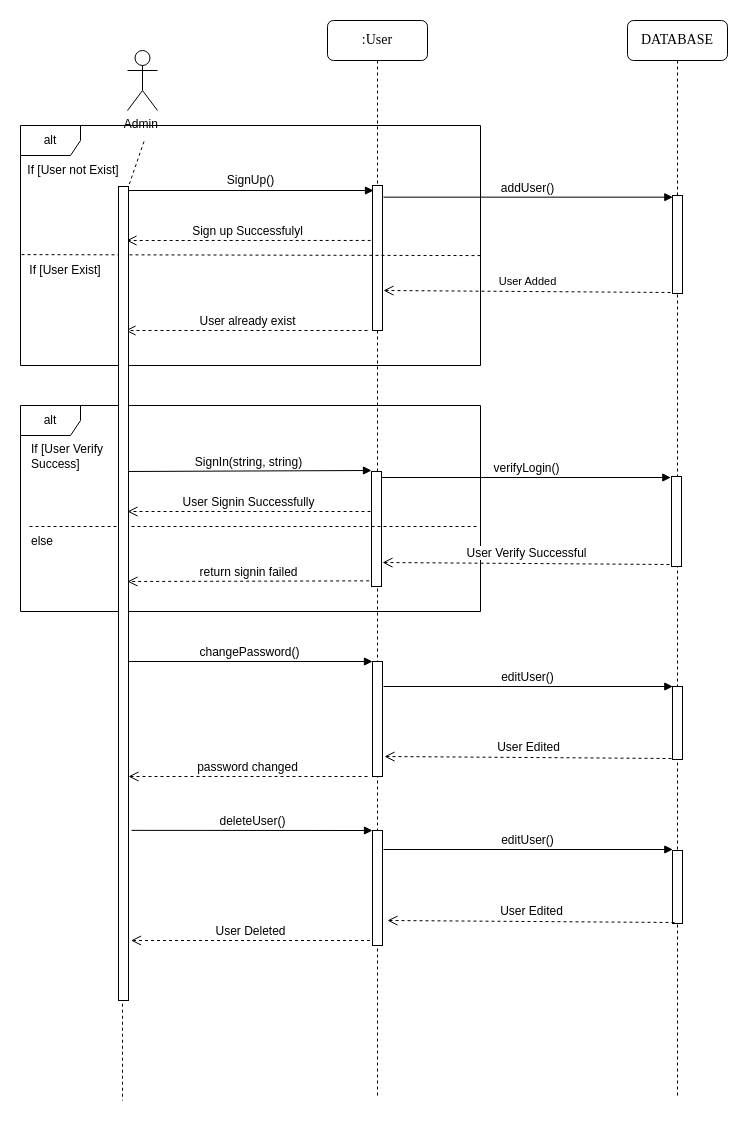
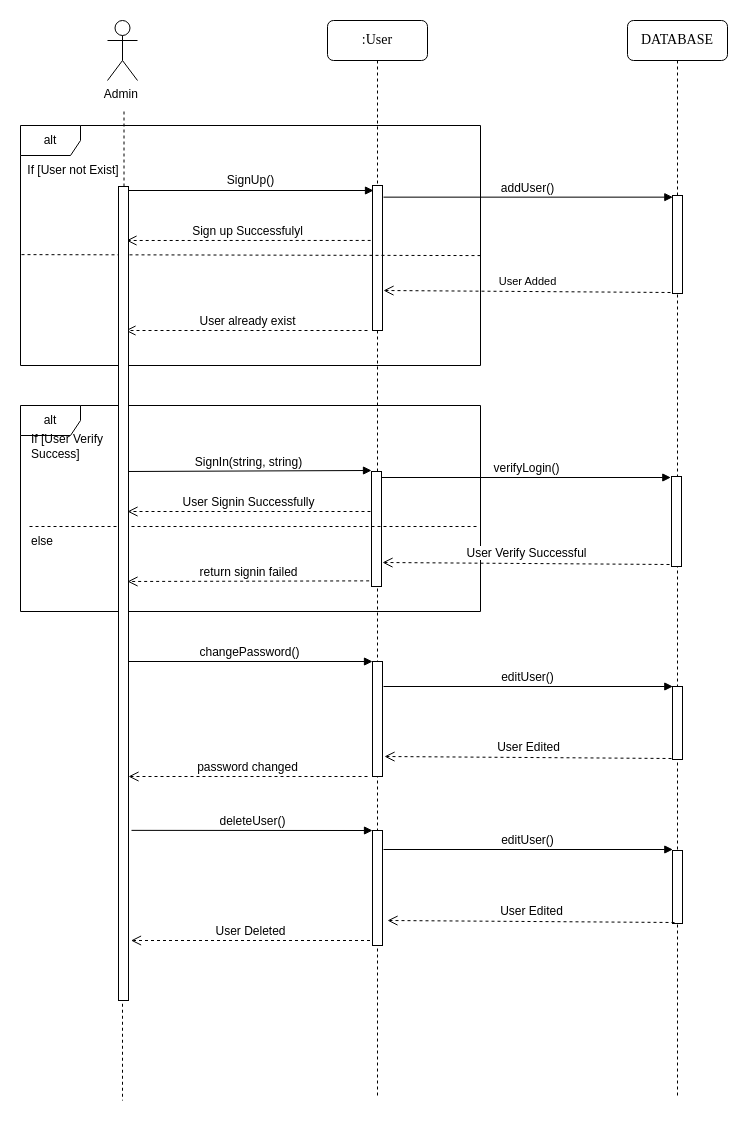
(143, 81) -> (123, 51)
(66, 271) -> none
(70, 457) -> (70, 447)
